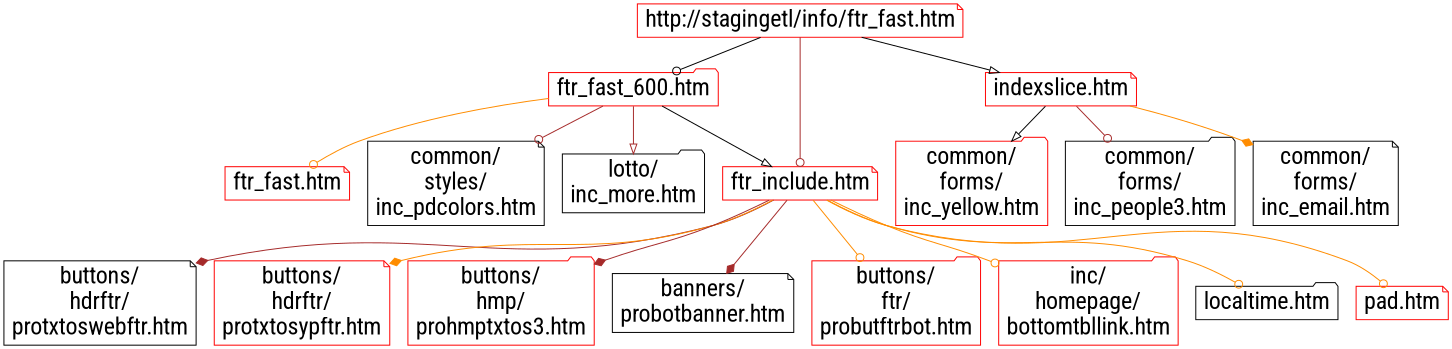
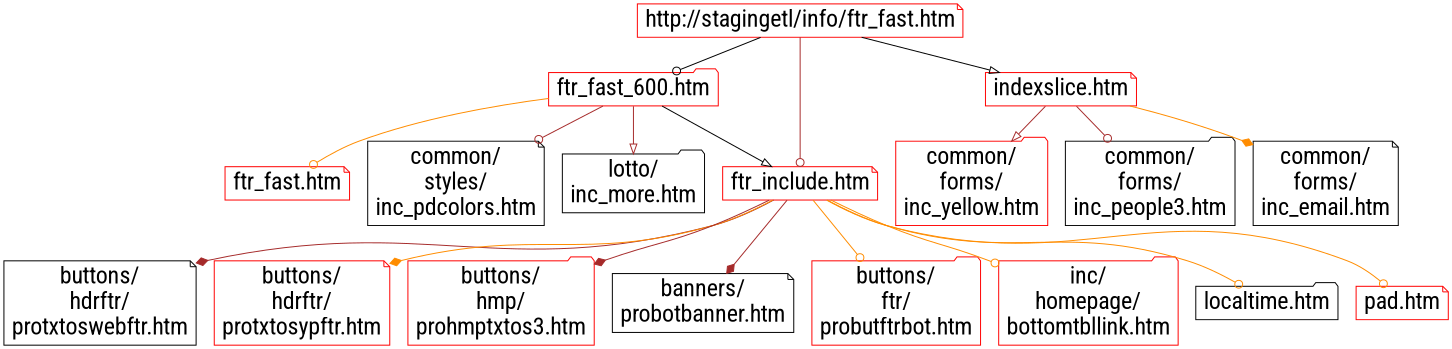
(1032, 120) -> (1032, 120)
